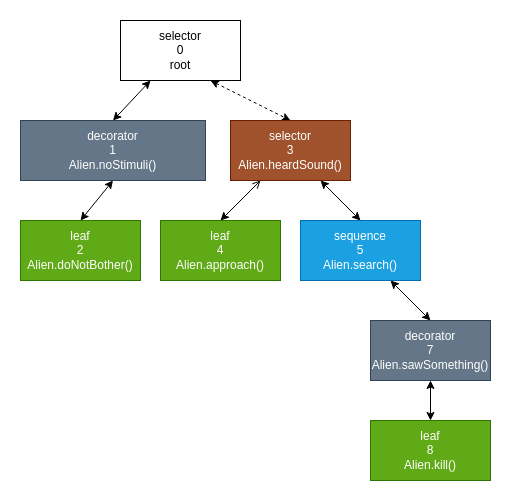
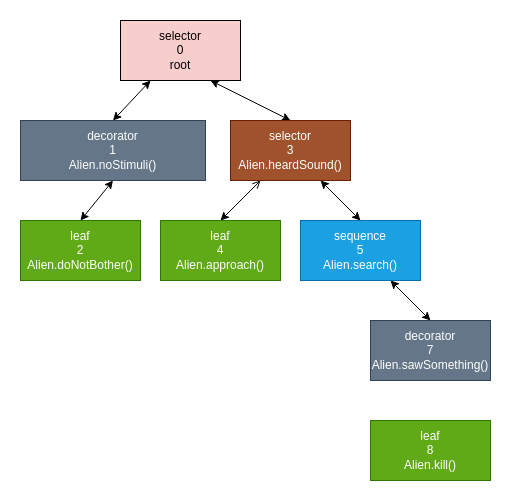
(181, 51) -> (181, 51)
(250, 100) -> (250, 100)
(431, 400) -> none
